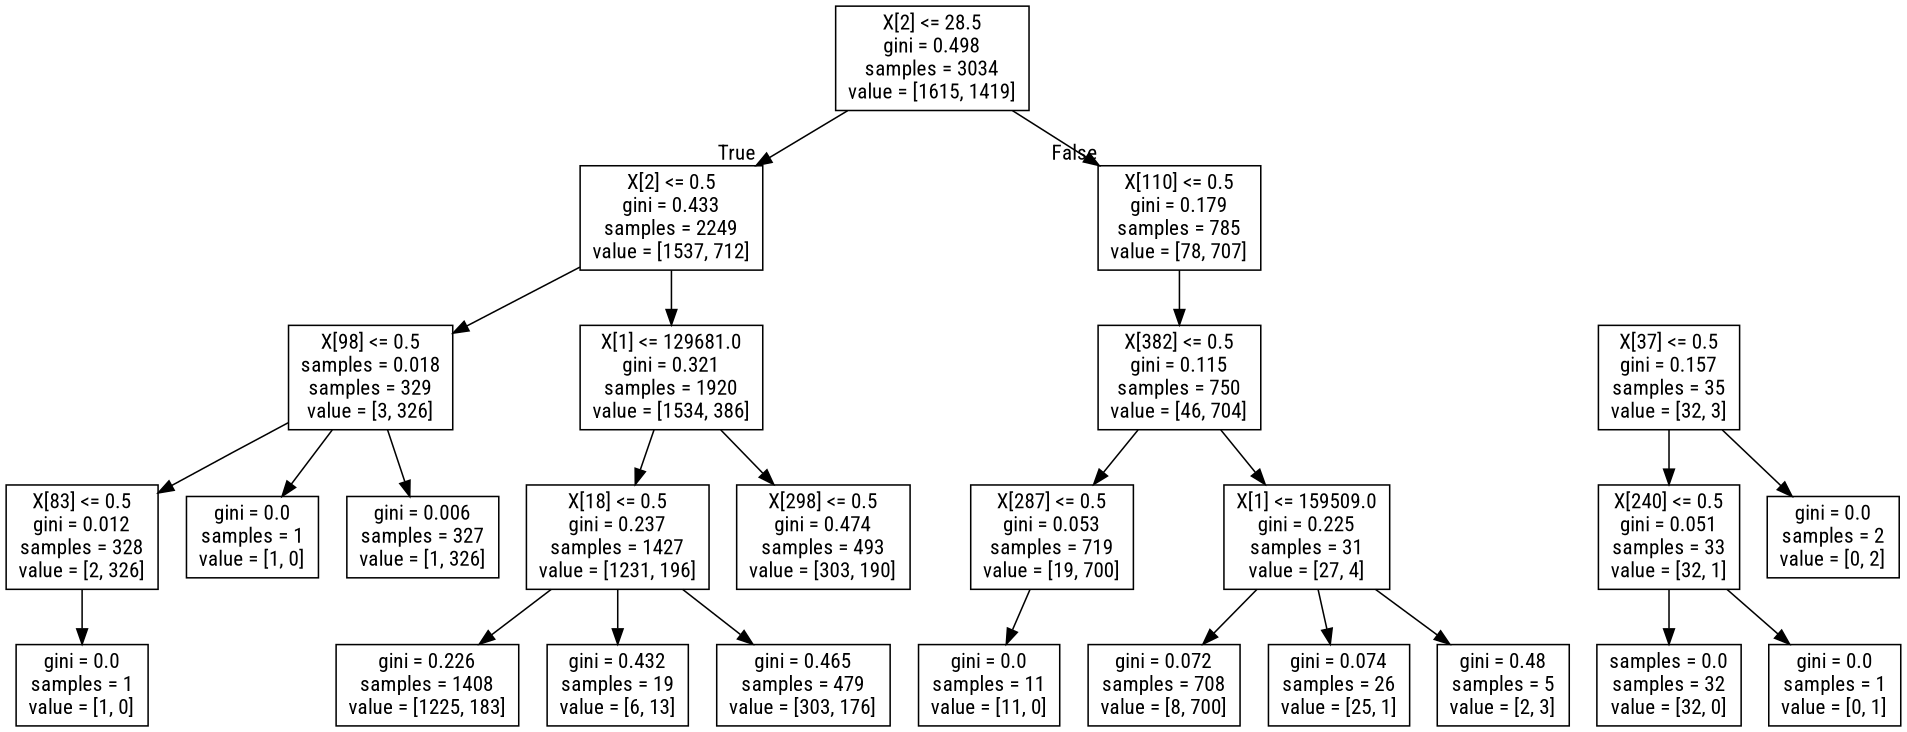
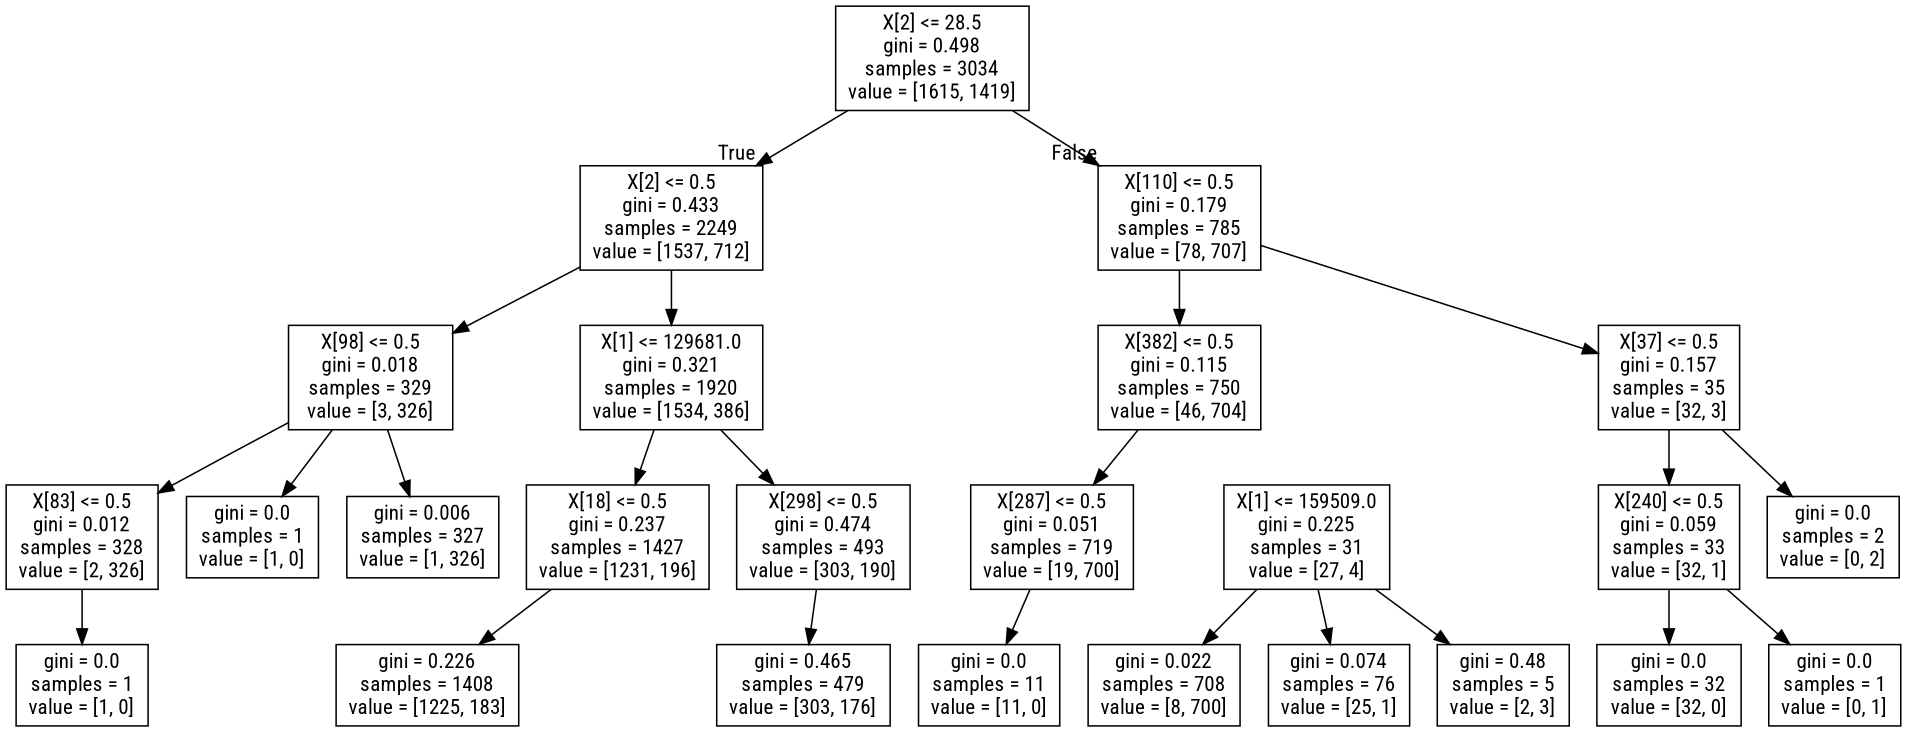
none -> (1422, 297)
(371, 378) -> (371, 378)
(1238, 451) -> none
(1052, 537) -> (1052, 537)
(1669, 537) -> (1669, 537)
(711, 612) -> (814, 609)
(618, 685) -> none
(1164, 685) -> (1164, 685)
(1339, 685) -> (1339, 685)
(1669, 685) -> (1669, 685)
